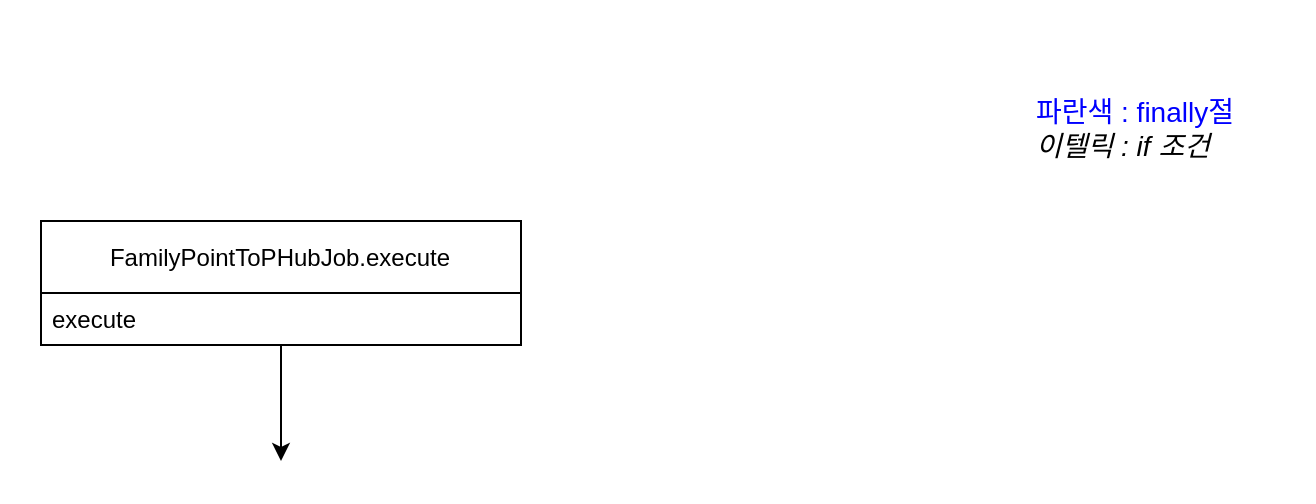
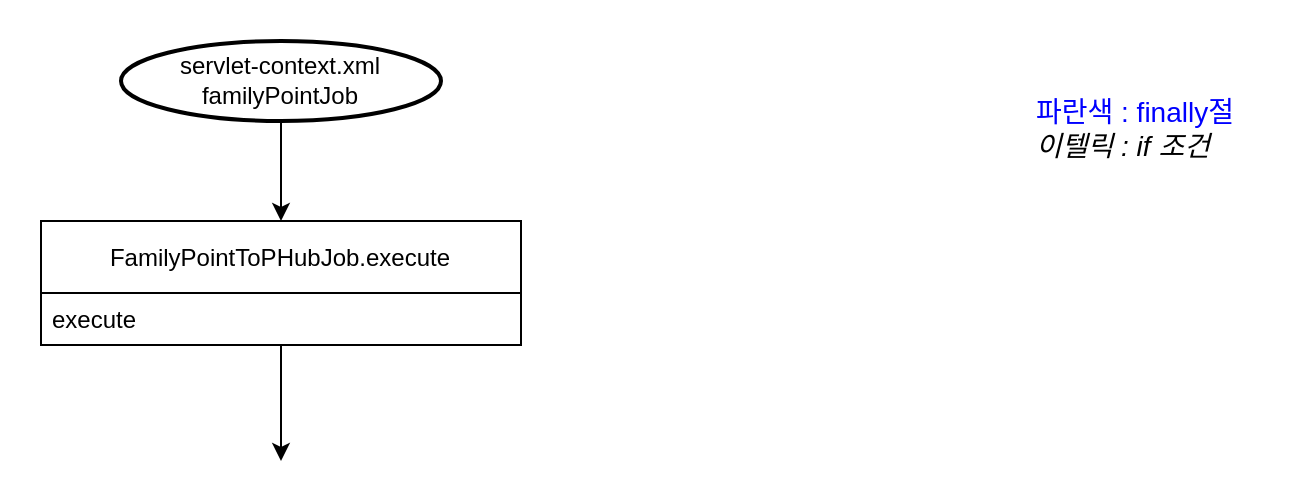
none -> (281, 81)
none -> (281, 164)
